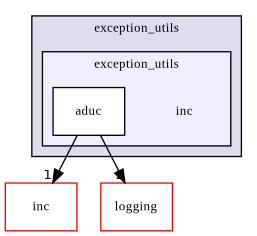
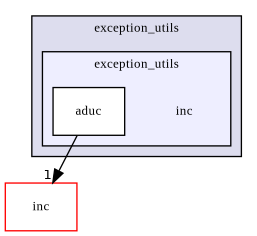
(137, 207) -> none
